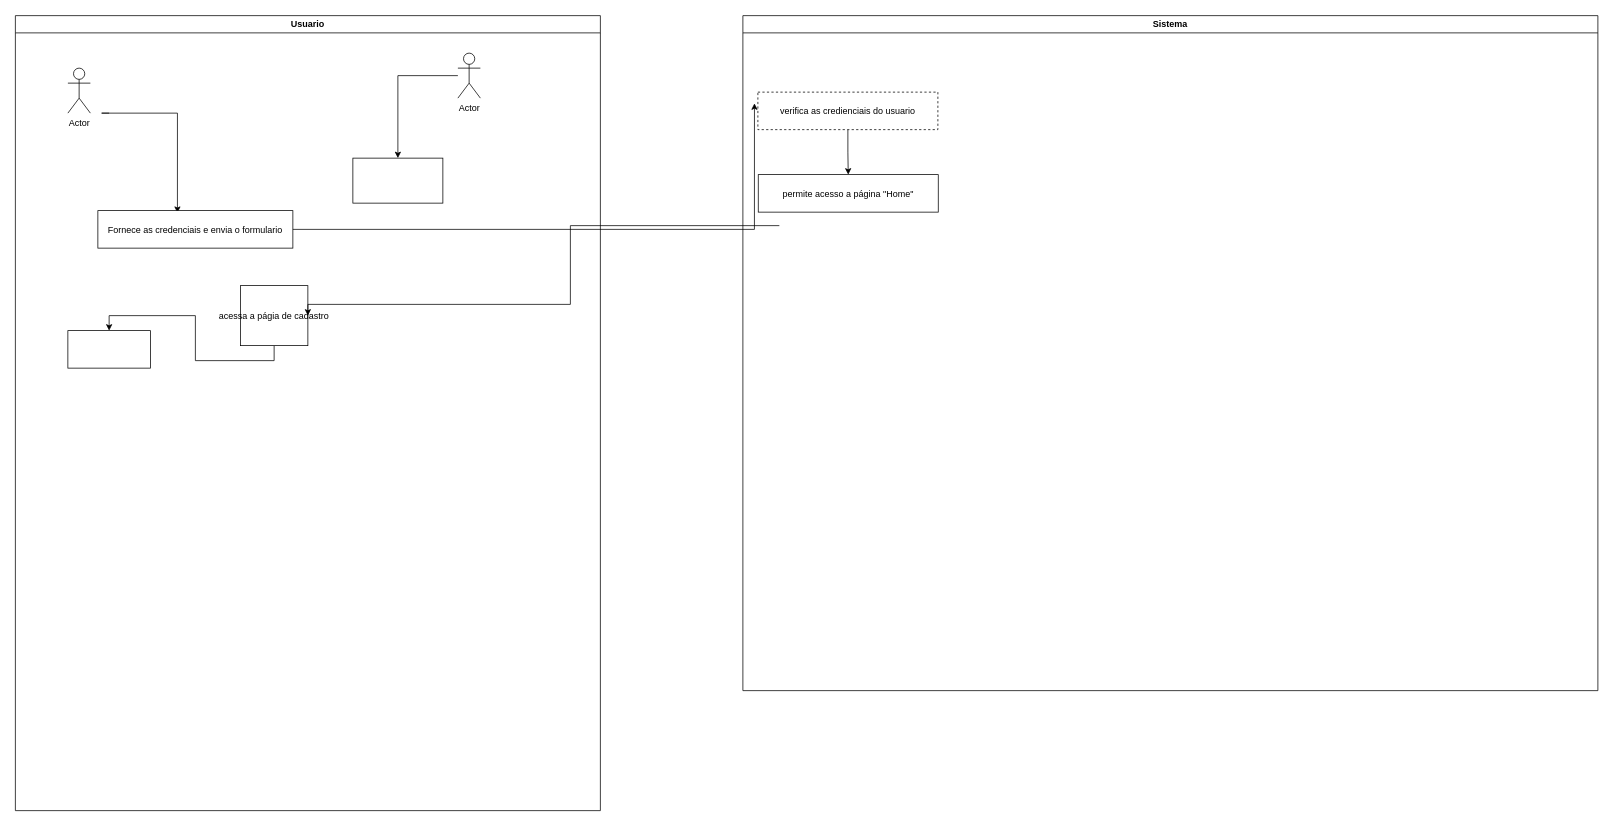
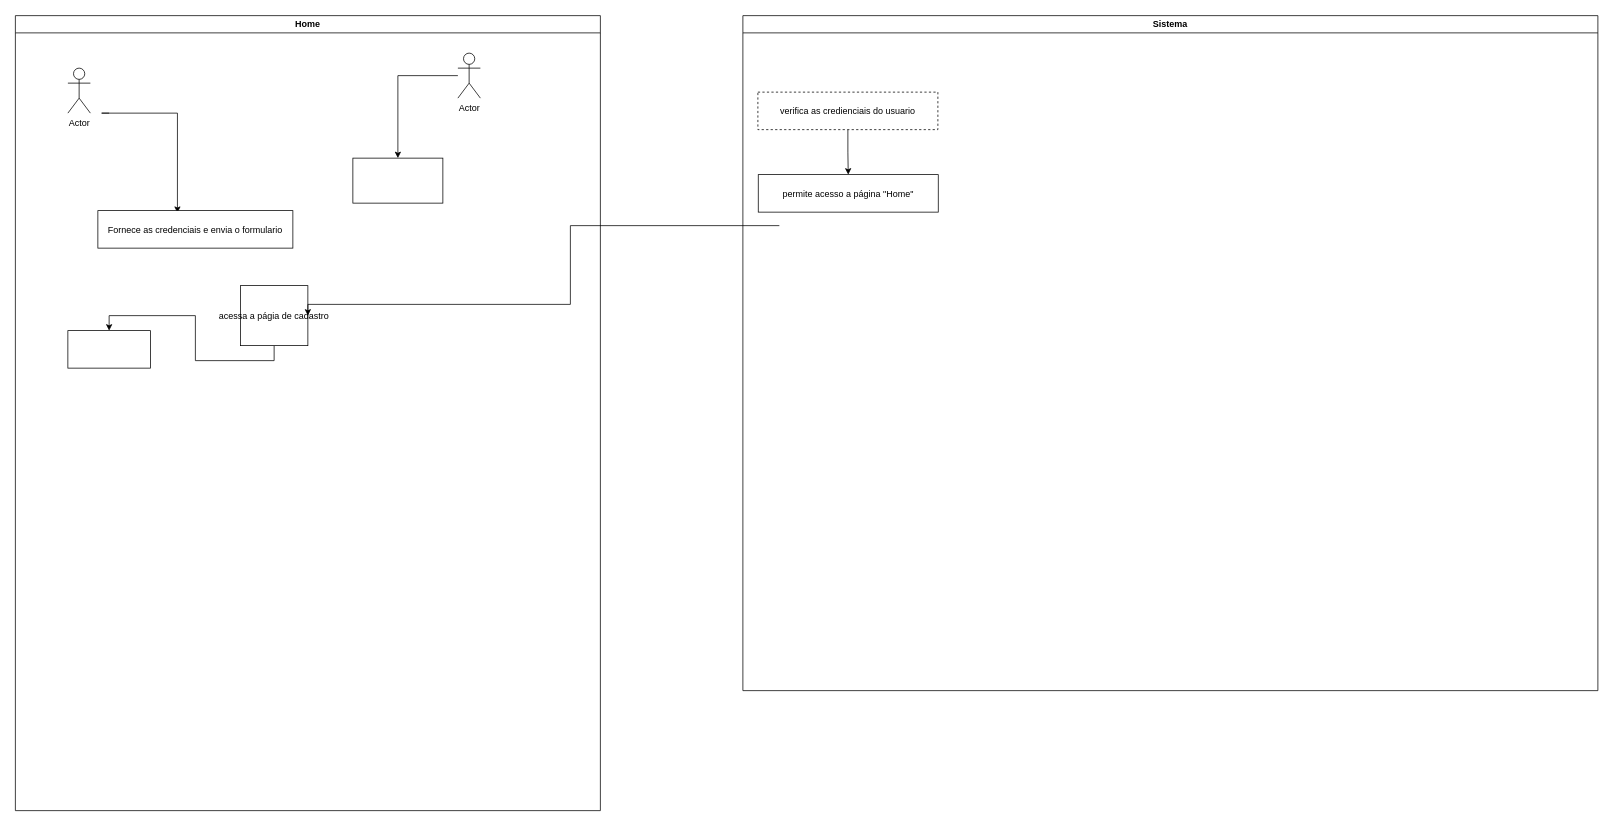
(308, 24) -> (308, 24)
(584, 229) -> none
